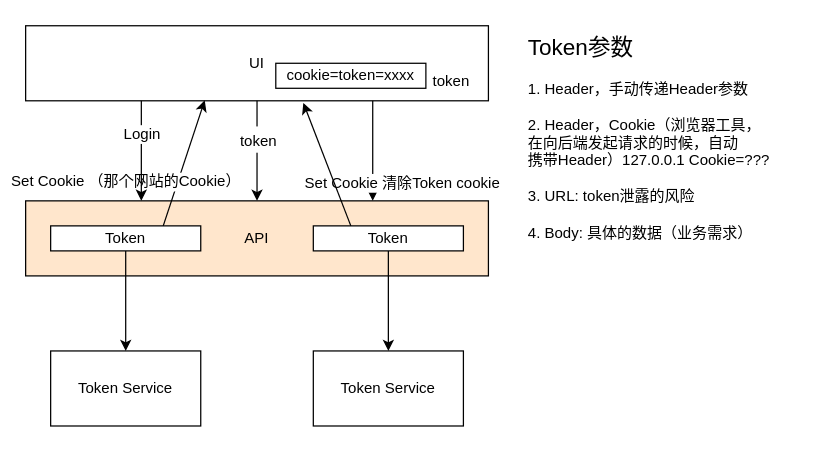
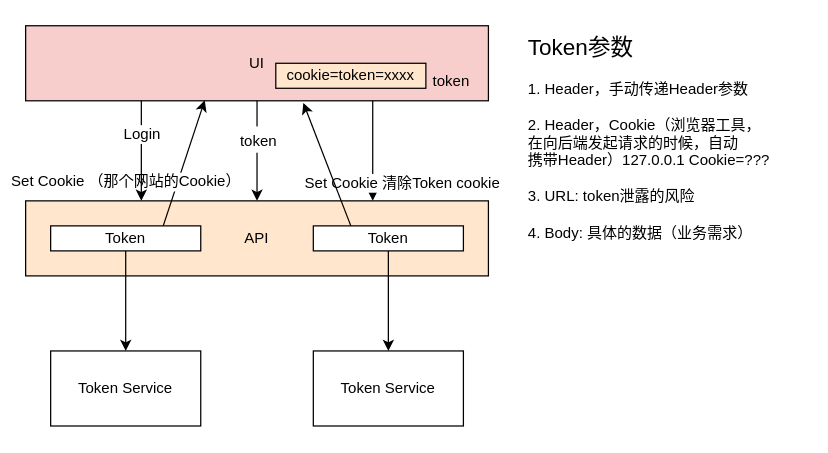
(257, 63) -> (257, 63)
(351, 76) -> (351, 76)
